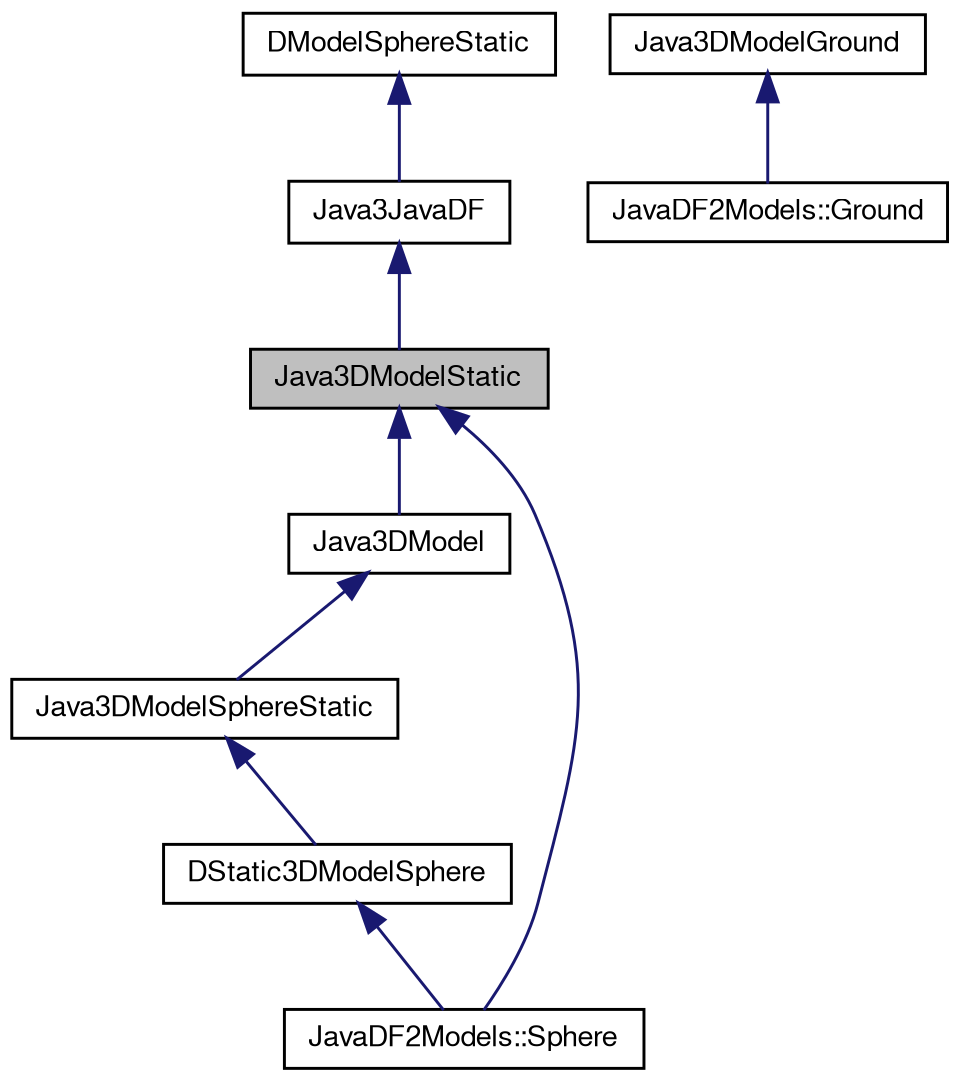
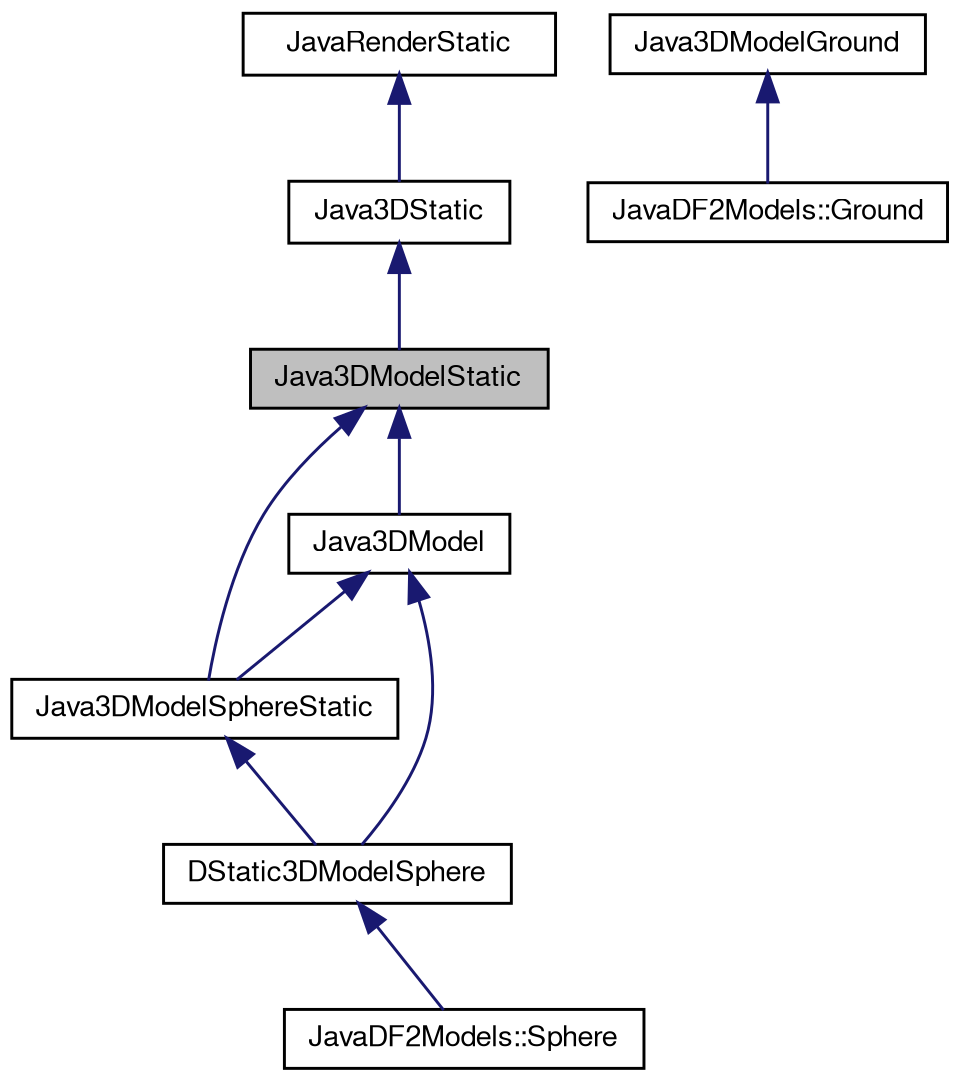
(399, 44) -> (399, 44)
(399, 212) -> (399, 212)
(578, 710) -> (250, 540)
none -> (427, 731)
